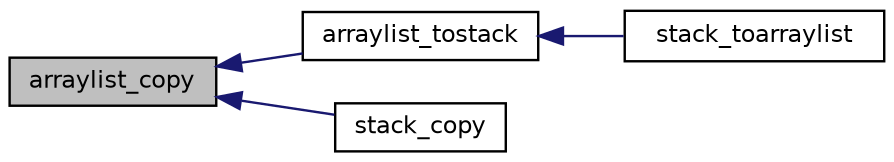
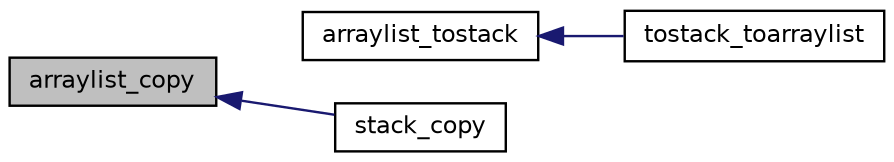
(754, 36) -> (754, 36)
(272, 58) -> none
